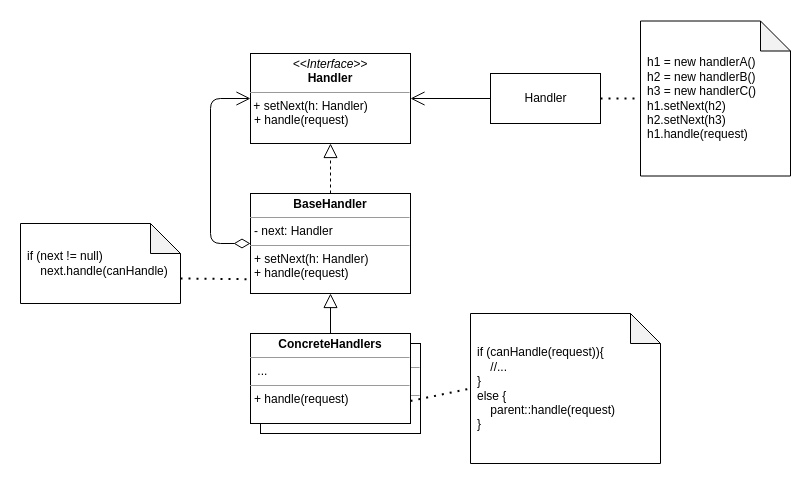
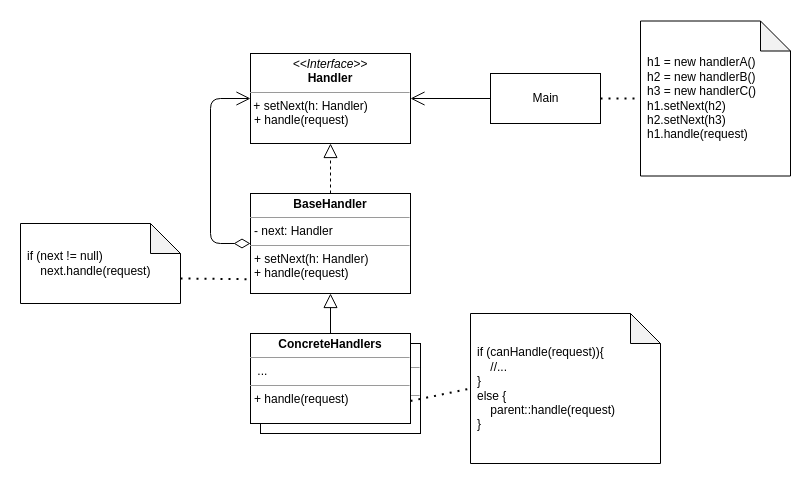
(546, 99) -> (546, 99)
(97, 264) -> (92, 264)
